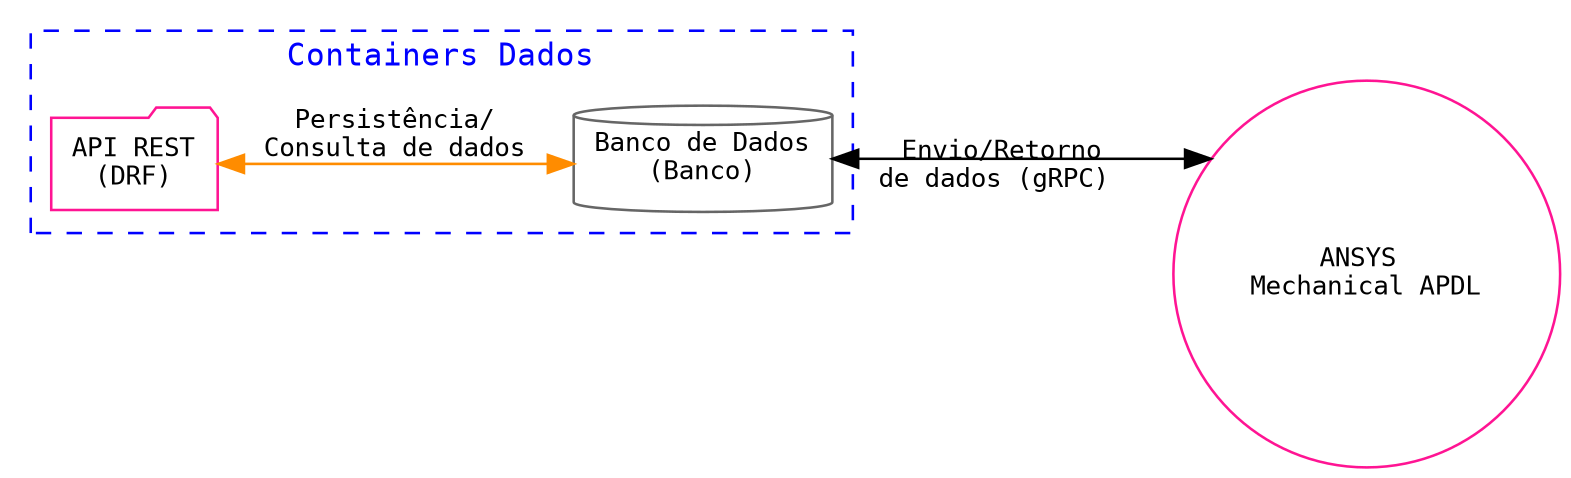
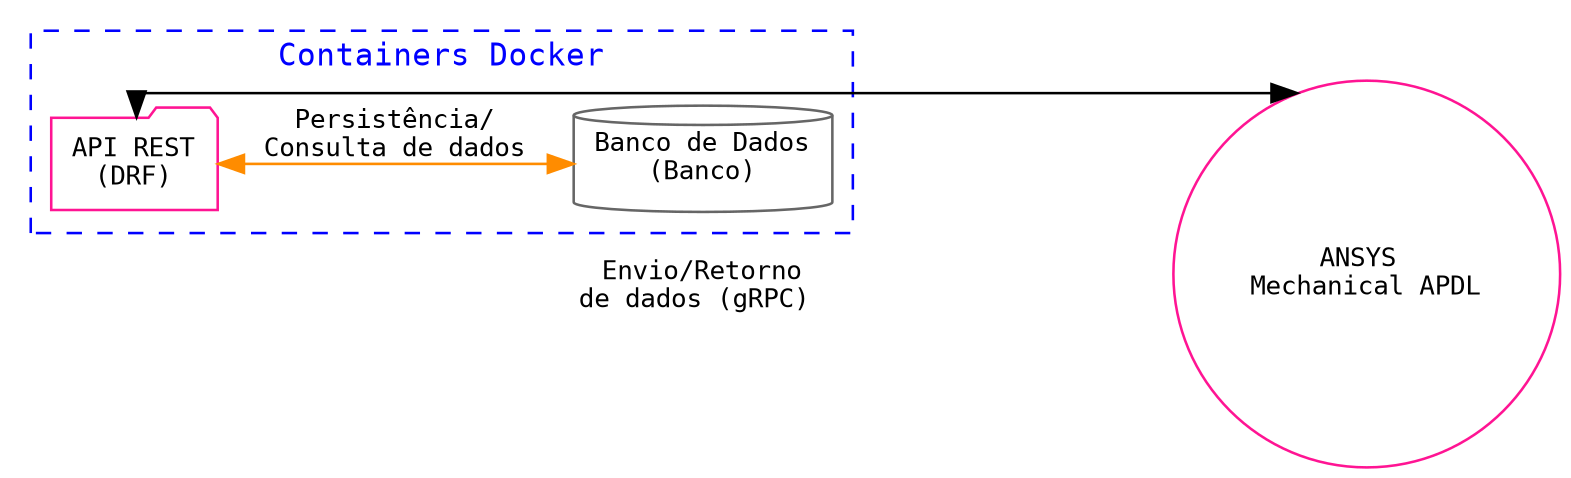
(442, 58) -> (442, 58)
(1022, 159) -> (703, 93)
